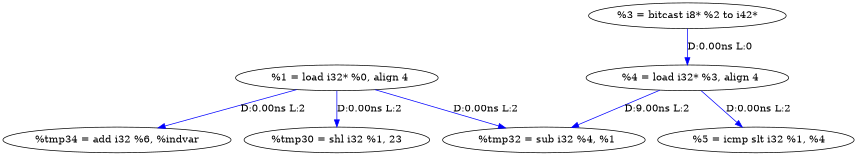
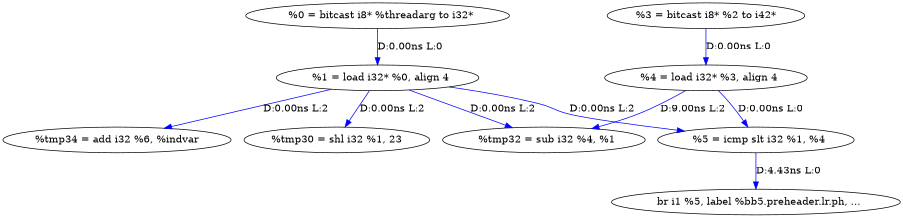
none -> (378, 16)
(758, 109) -> (771, 109)
none -> (562, 112)
none -> (756, 202)
